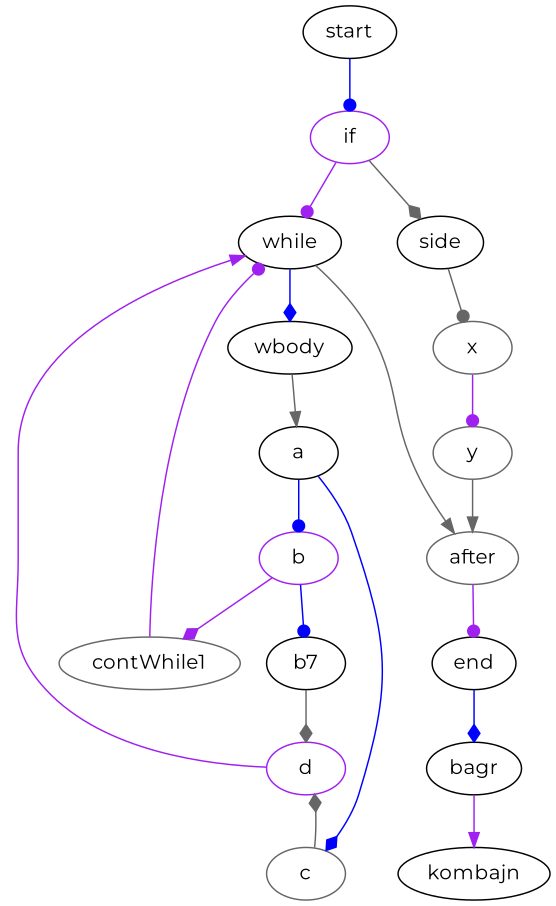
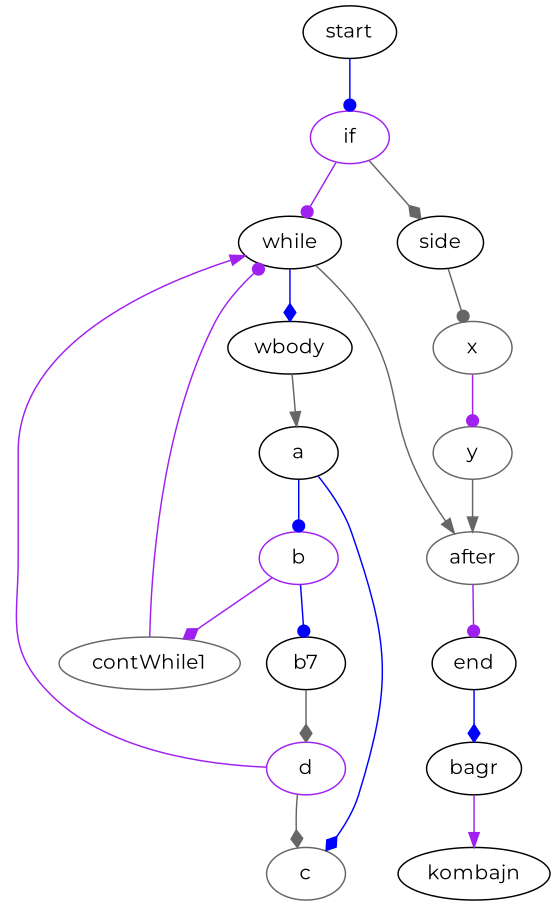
(316, 830) -> (296, 812)
